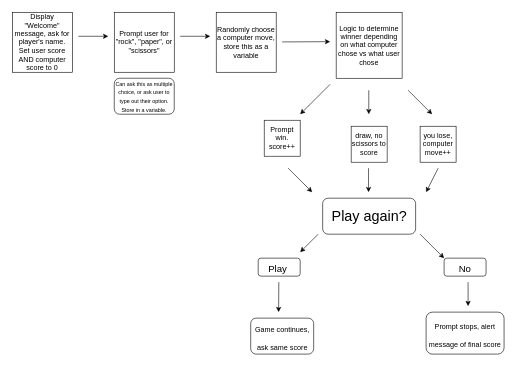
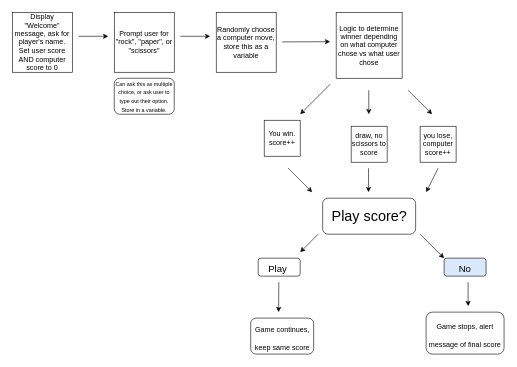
(282, 138) -> (282, 138)
(438, 144) -> (438, 144)
(370, 216) -> (370, 216)
(465, 267) -> (465, 267)
(465, 333) -> (465, 333)
(283, 336) -> (283, 336)
